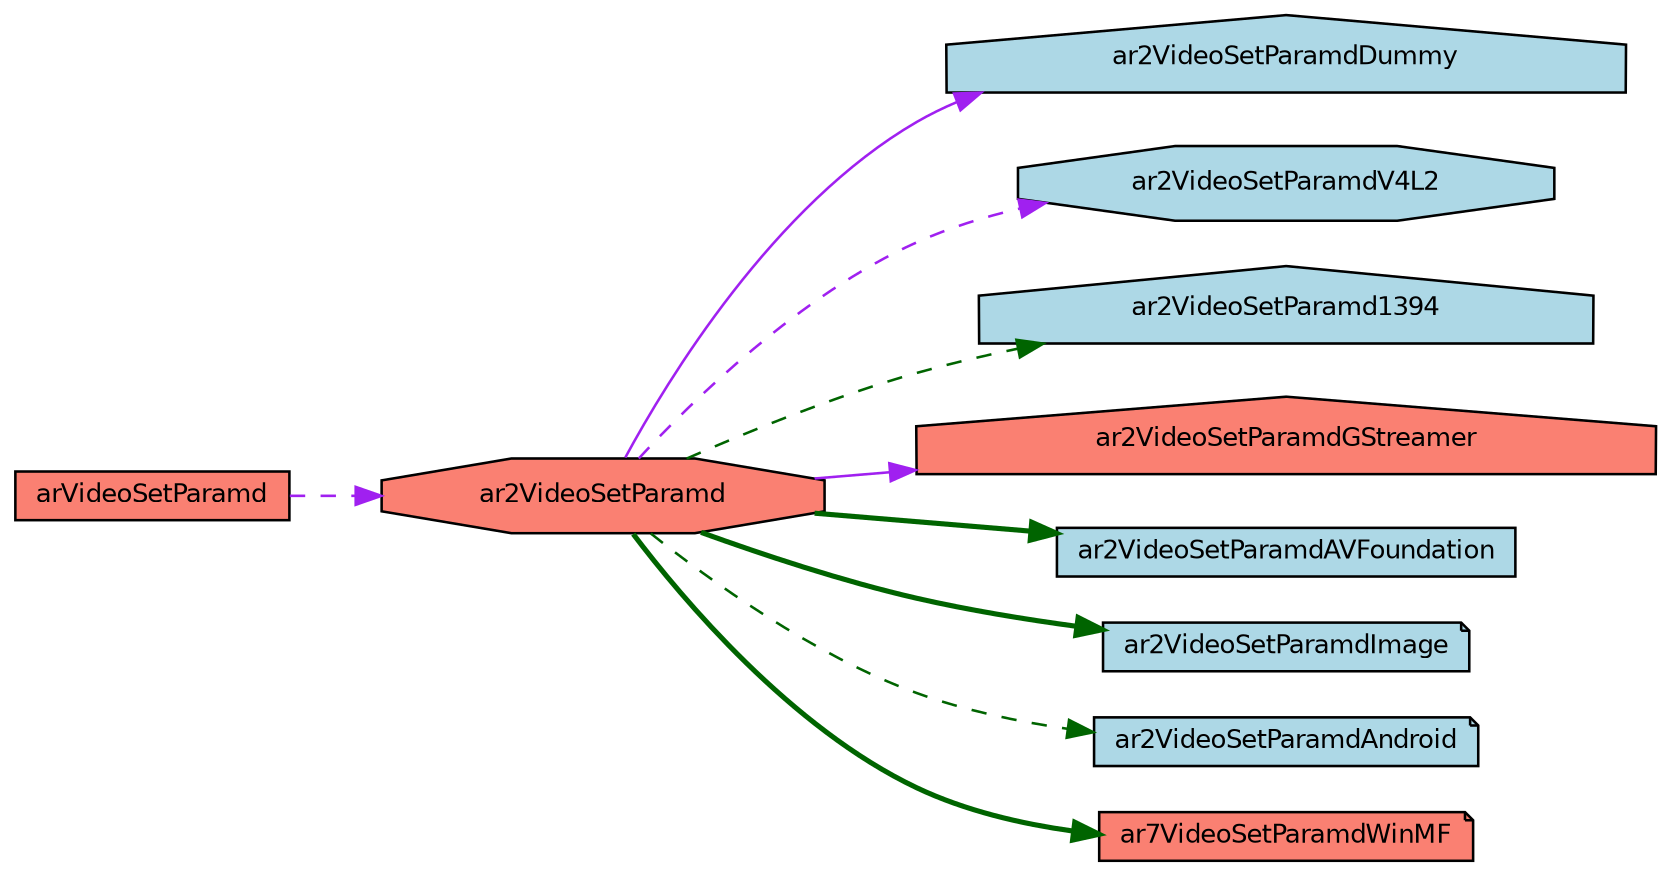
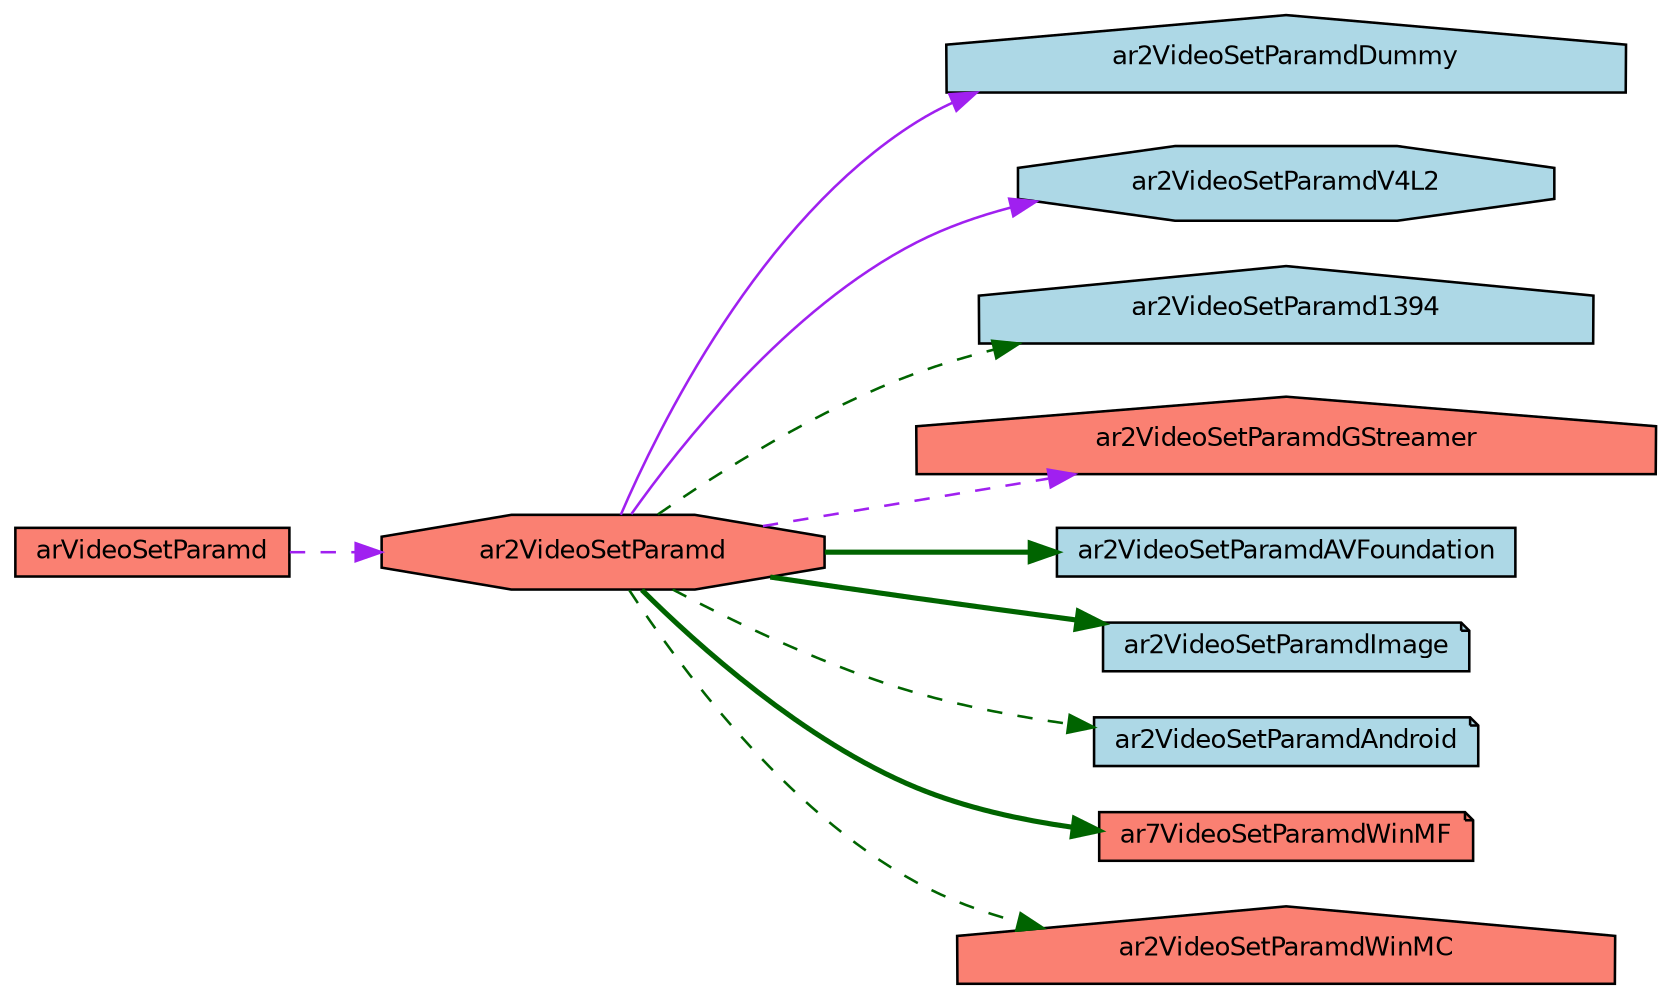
(811, 305) -> (796, 328)
(852, 475) -> (906, 502)
none -> (1286, 949)
